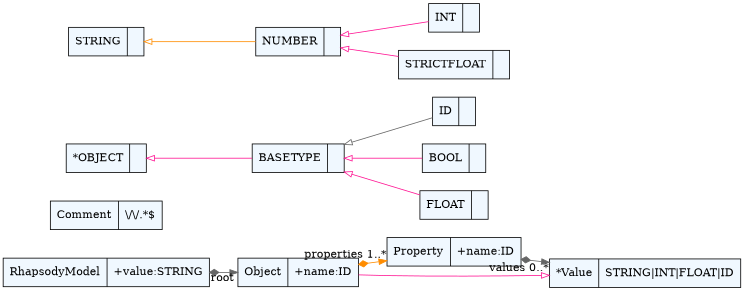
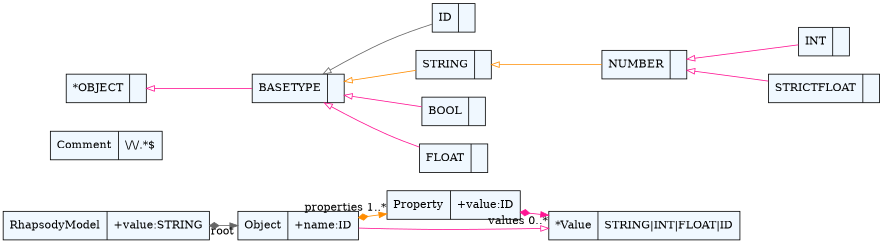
none -> (384, 75)
(486, 251) -> (485, 205)
(536, 261) -> (535, 214)
